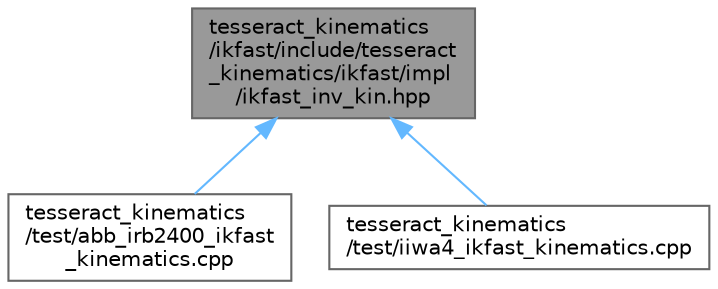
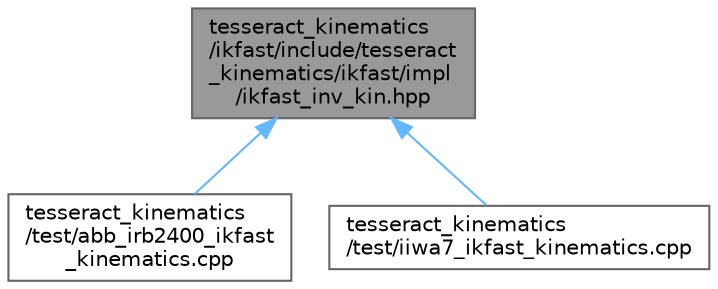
(519, 238) -> (519, 238)
